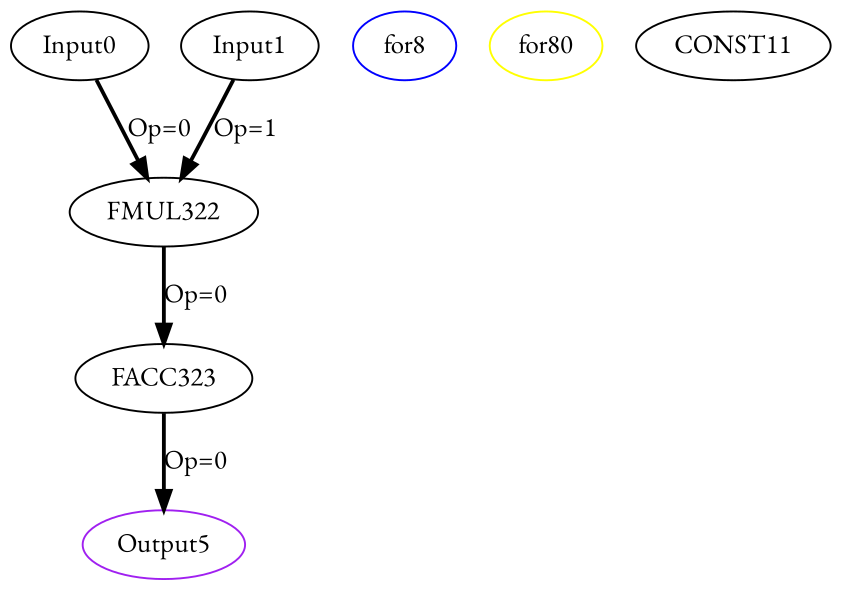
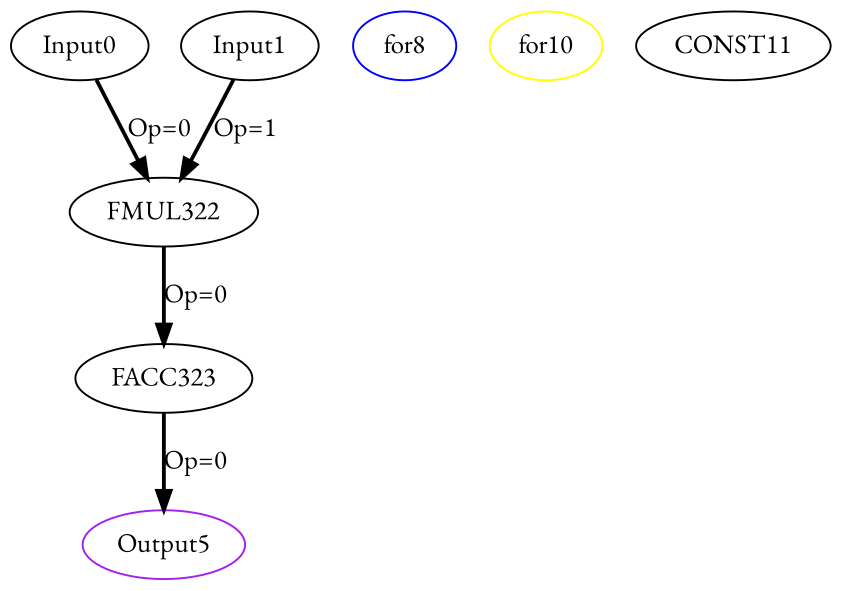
(546, 46) -> (546, 46)
